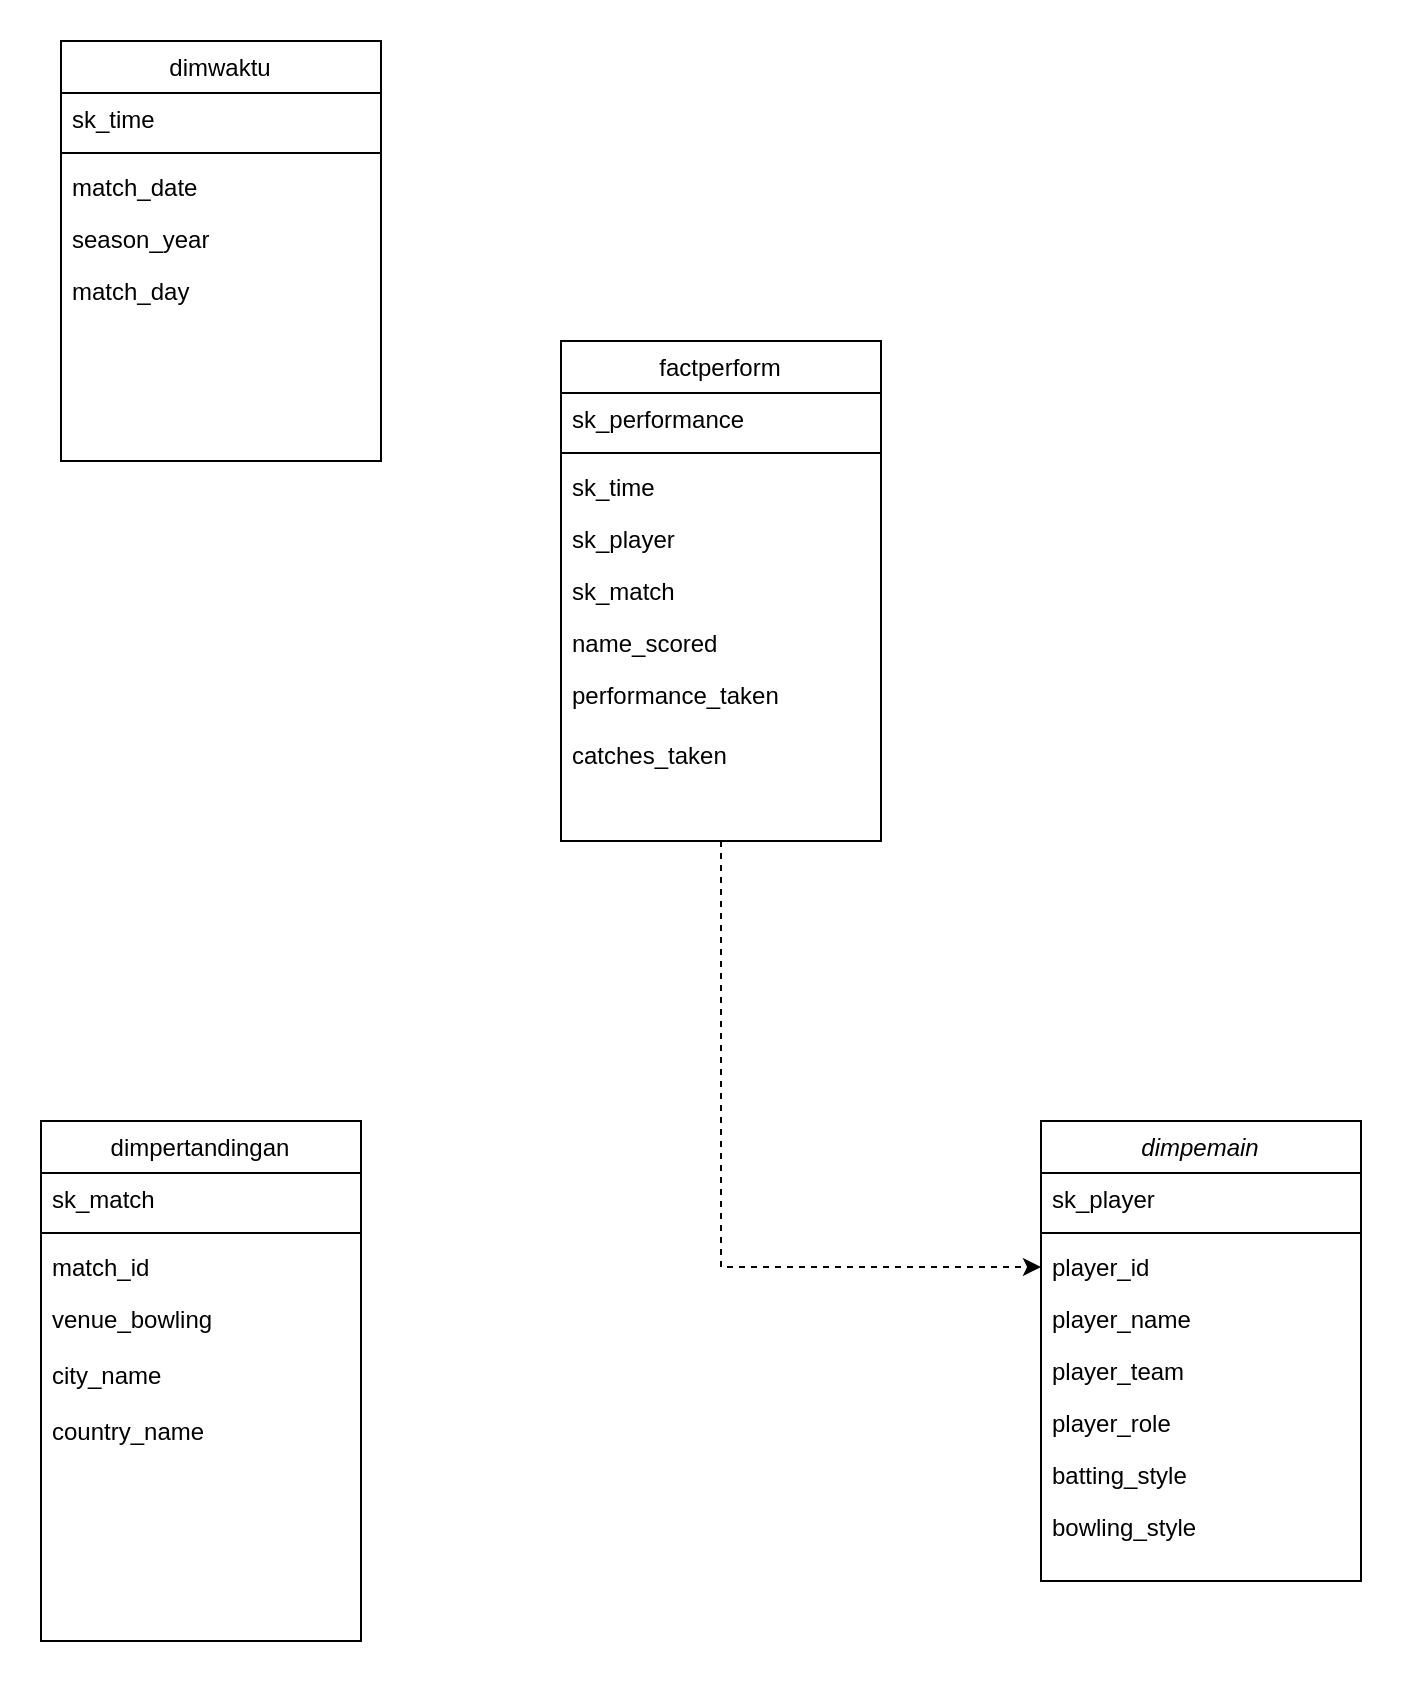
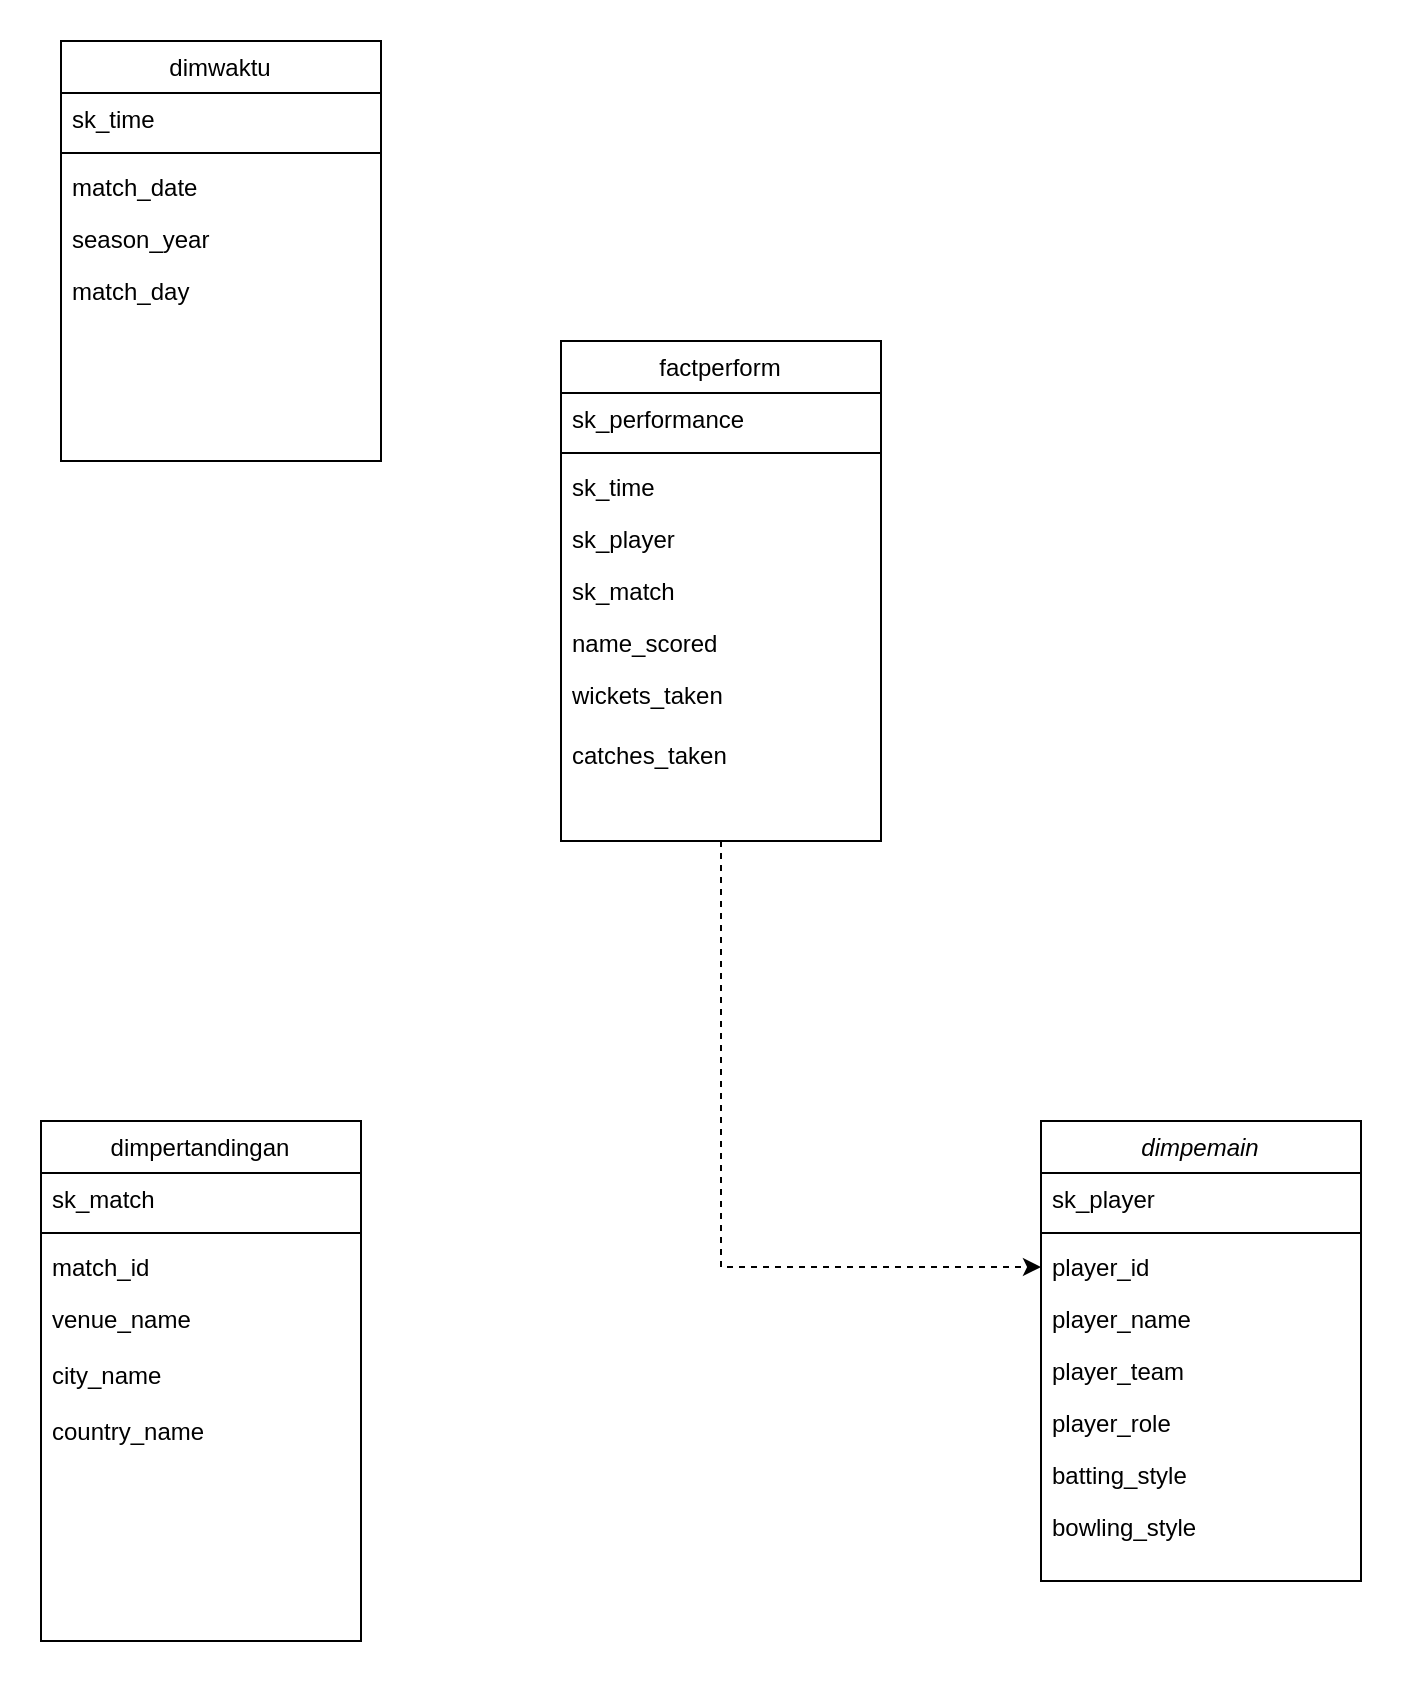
(686, 696) -> (656, 696)
(133, 1320) -> (119, 1320)
